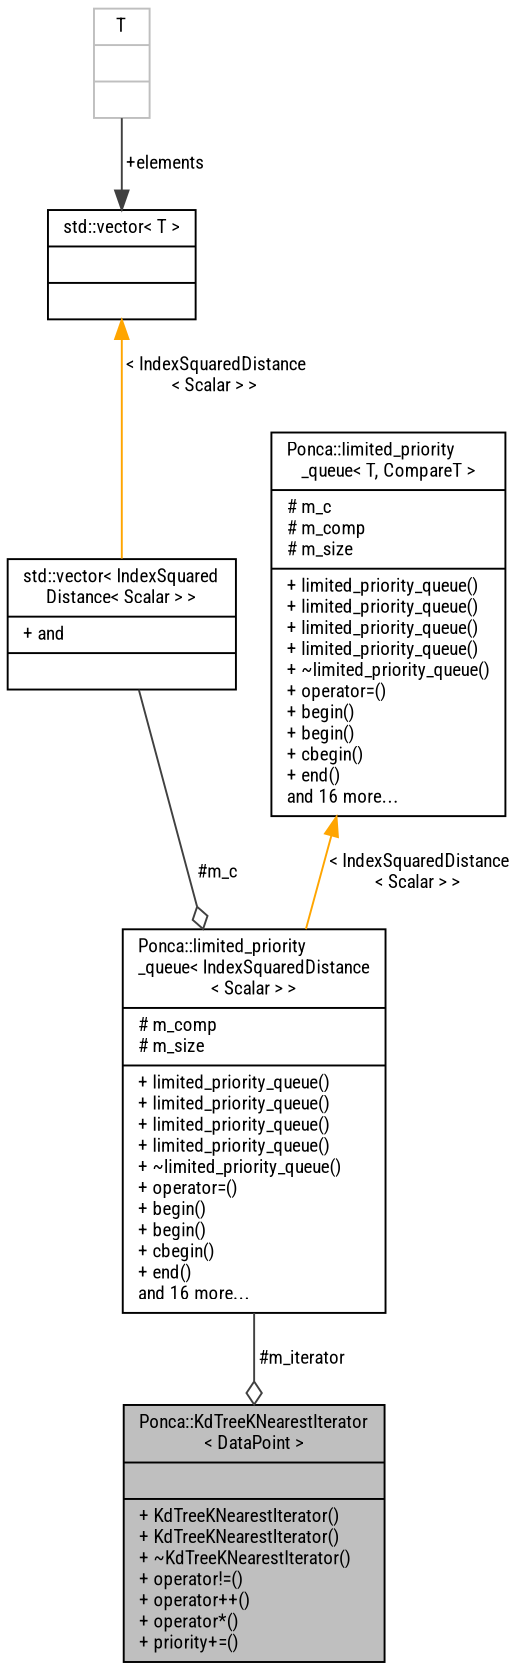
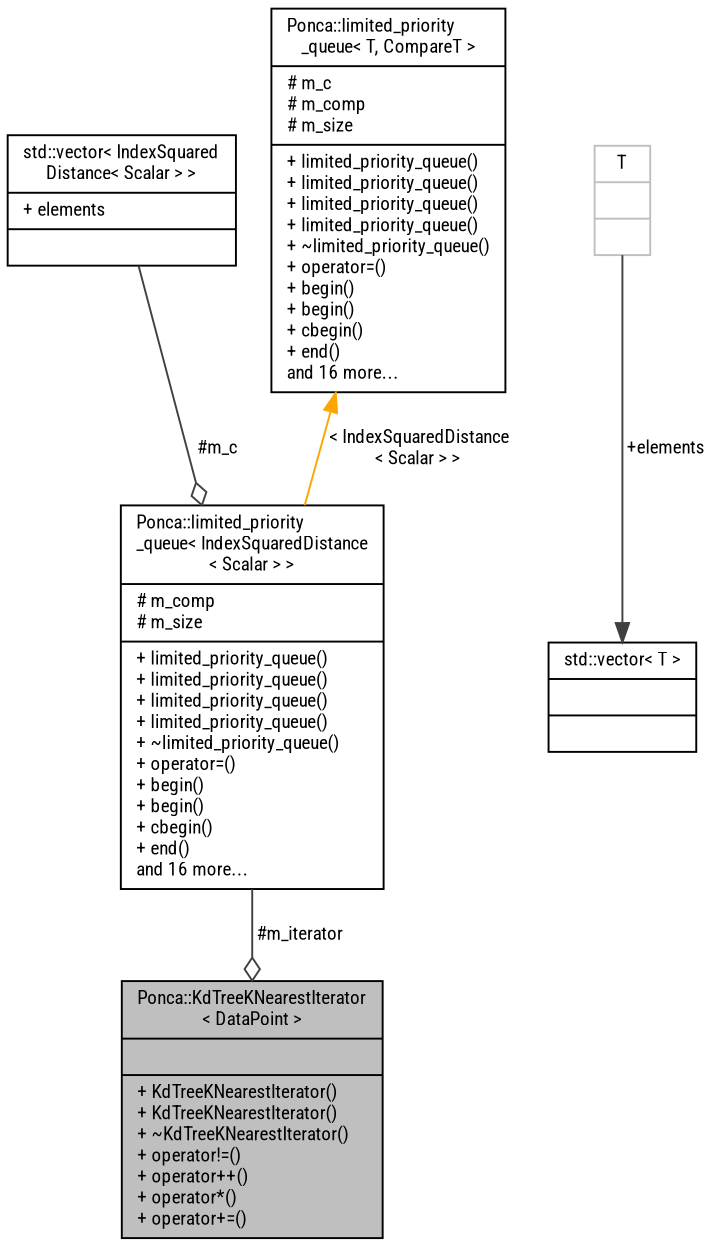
(122, 449) -> none
(44, 634) -> (64, 210)
(189, 1643) -> (193, 1219)
